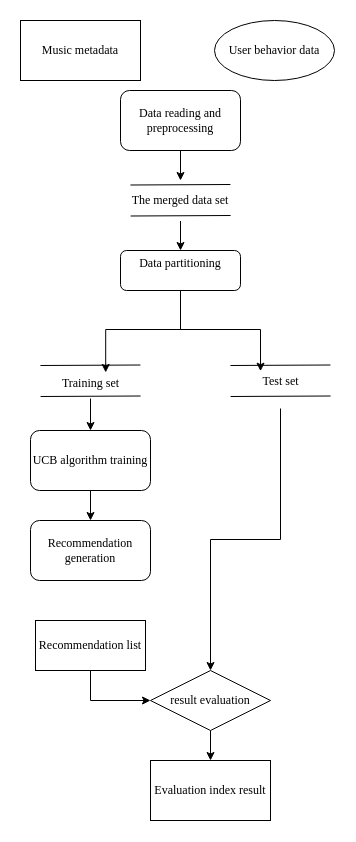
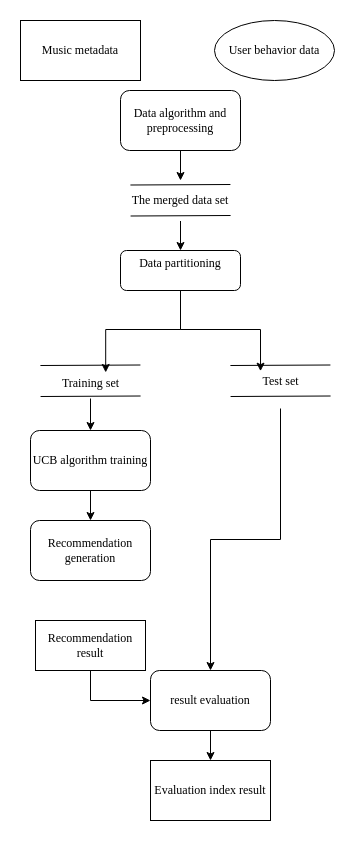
(181, 121) -> (181, 121)
(91, 646) -> (91, 646)
(211, 701) -> (211, 701)
